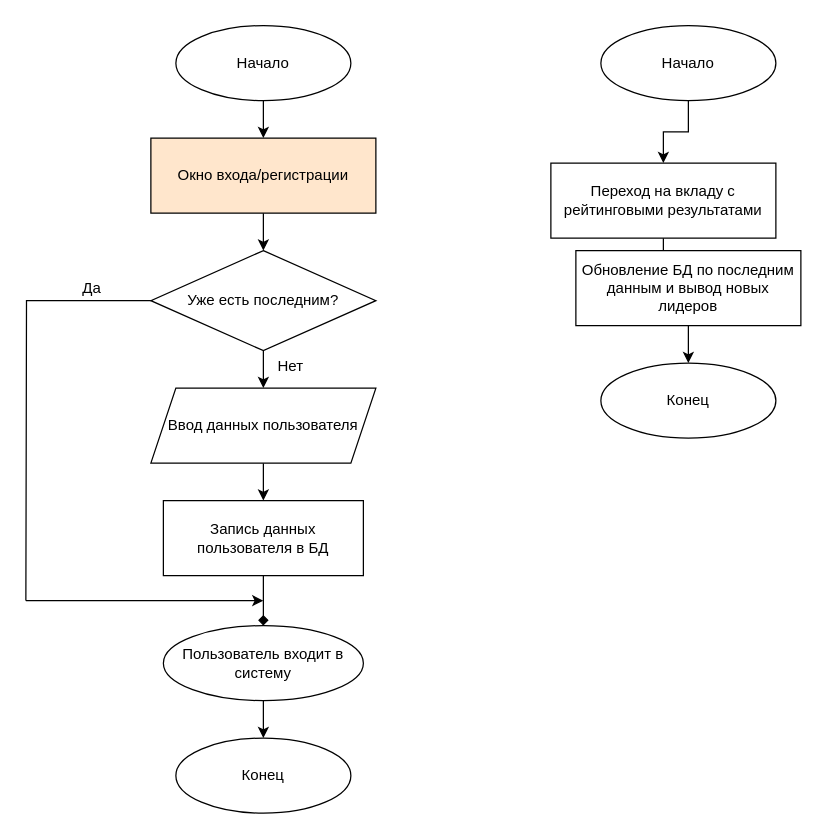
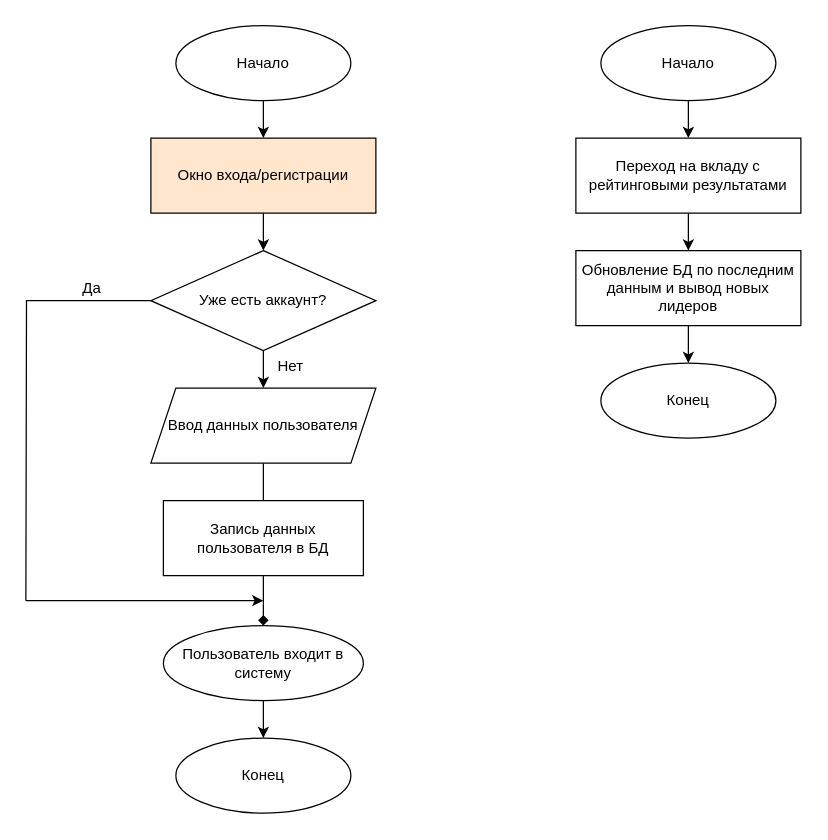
(663, 201) -> (688, 176)
(263, 301) -> (263, 301)
(263, 491) -> (263, 494)
